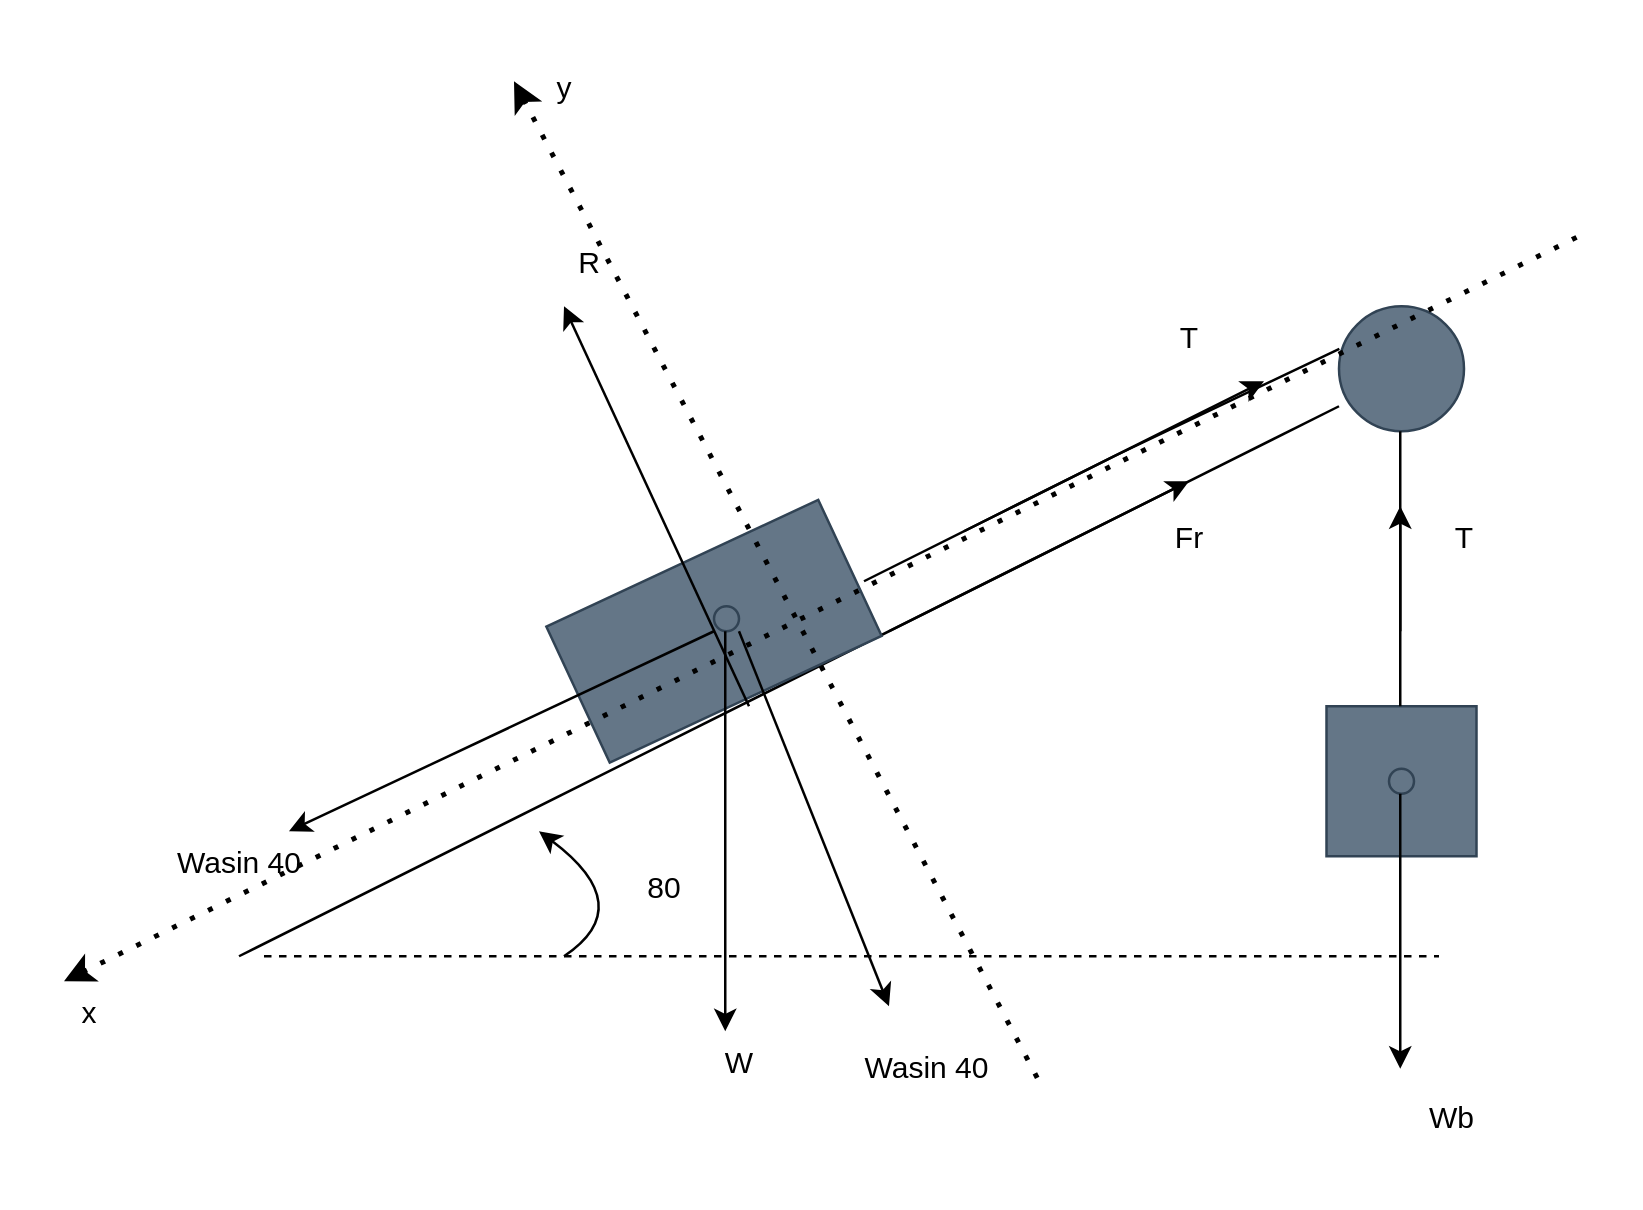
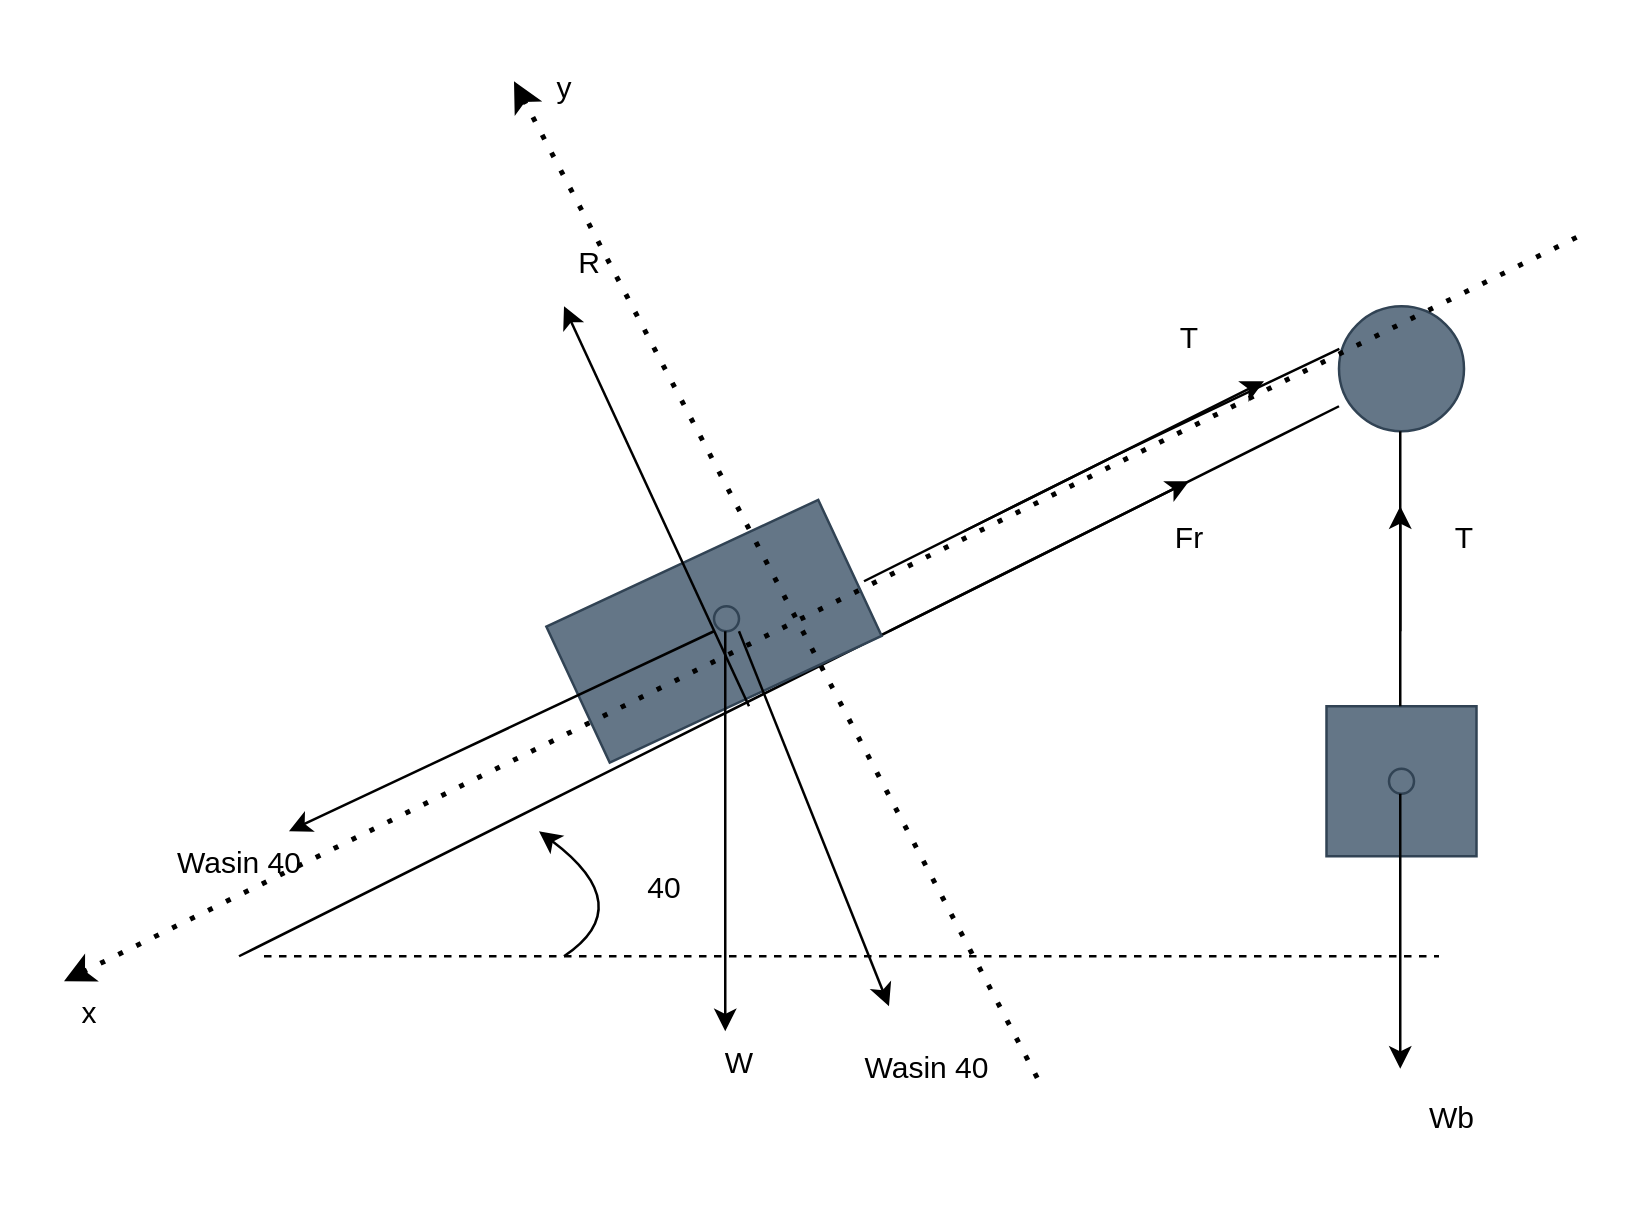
(665, 889) -> (665, 889)
